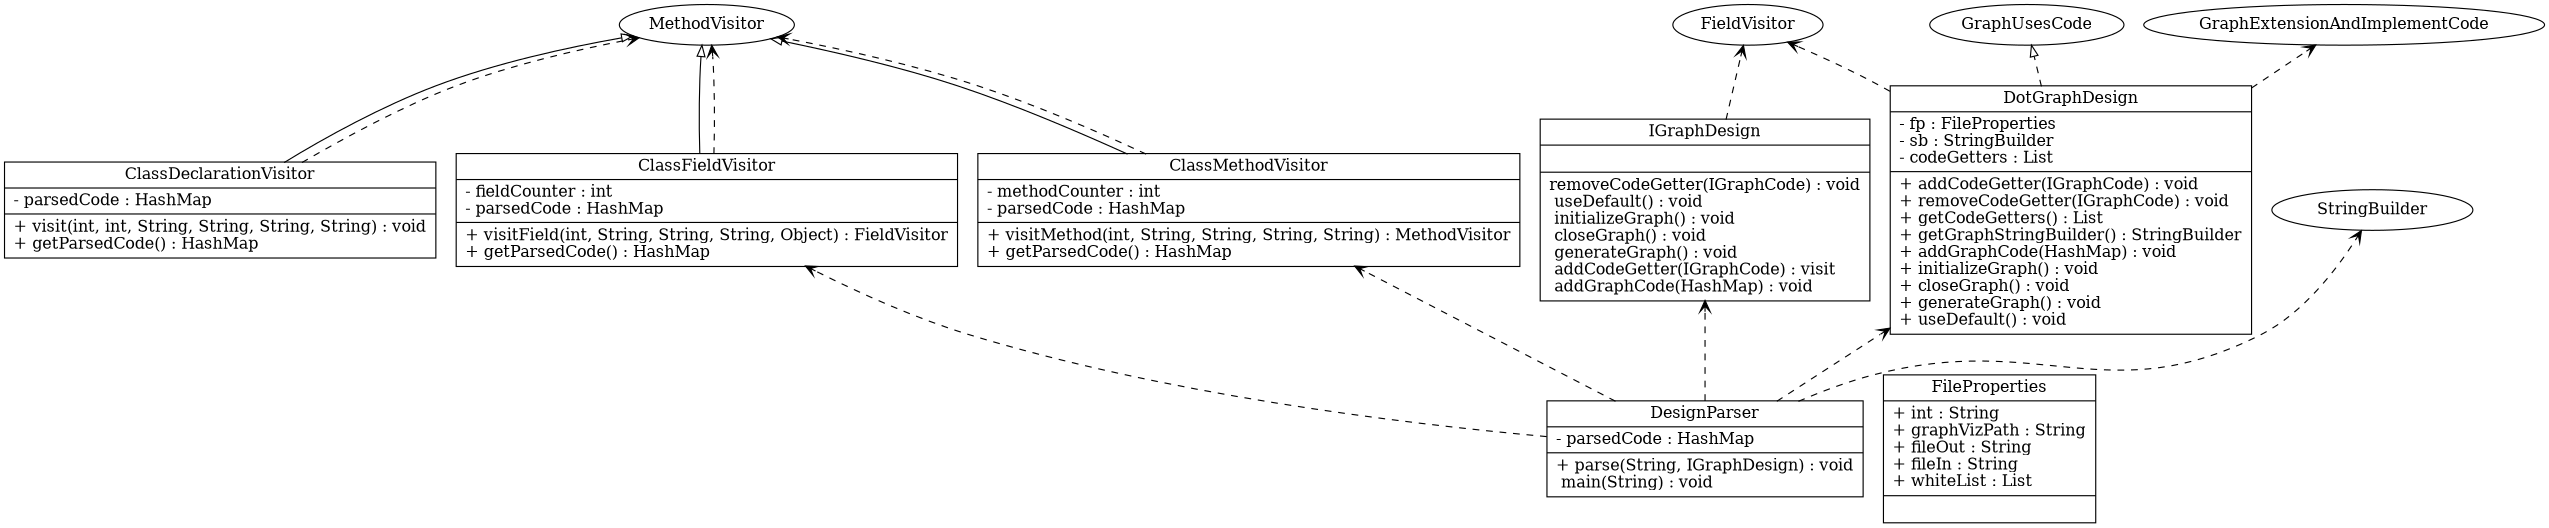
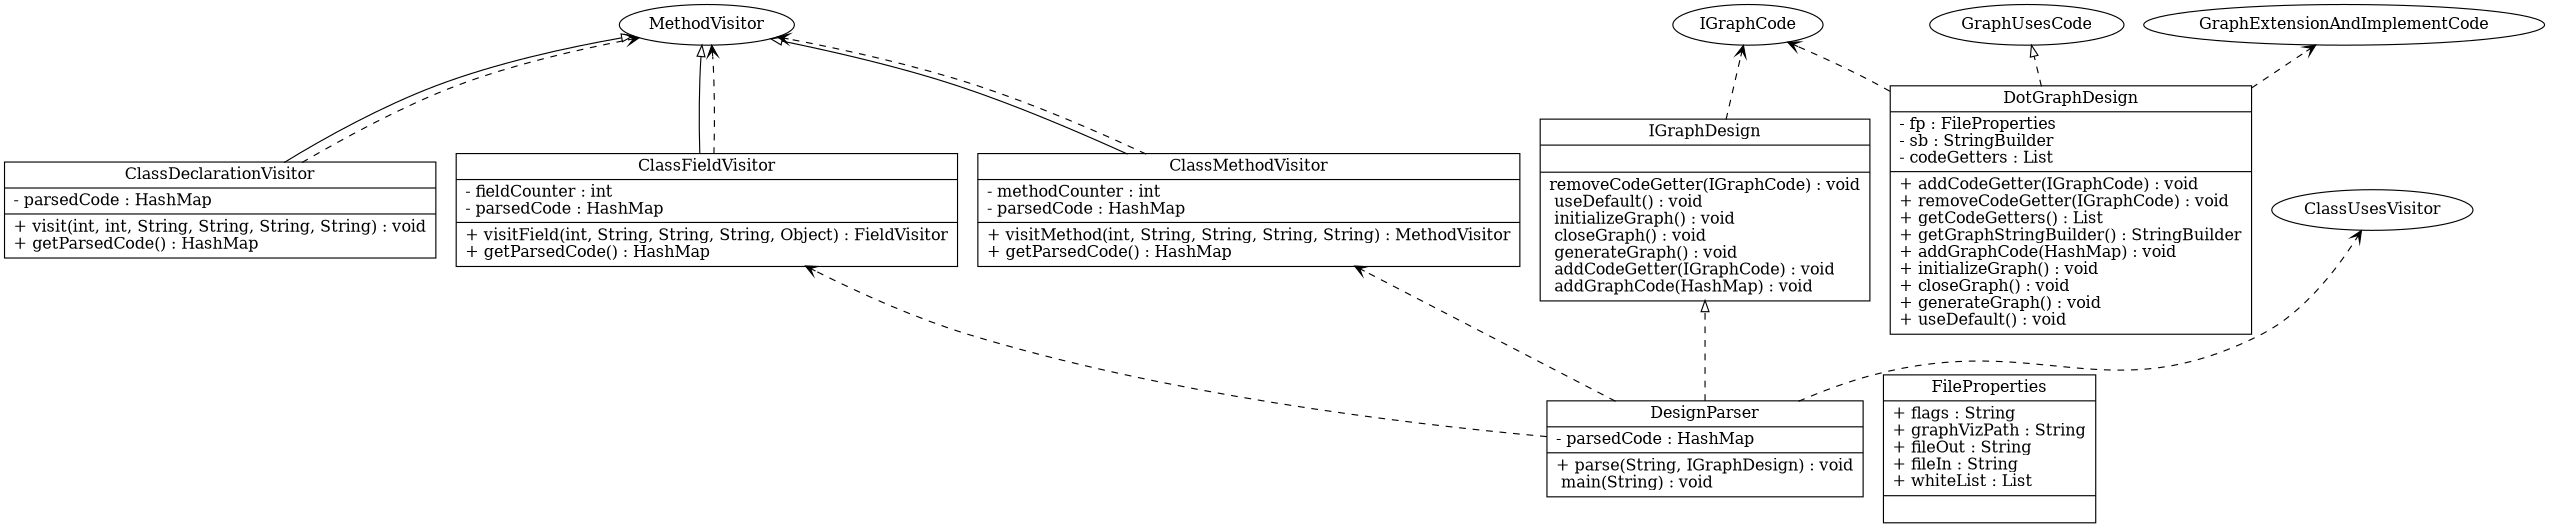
(1748, 25) -> (1748, 25)
(2372, 210) -> (2372, 210)
(1693, 270) -> (1692, 270)
(1705, 356) -> (1705, 356)
(1828, 368) -> none
(1946, 414) -> (1954, 414)
